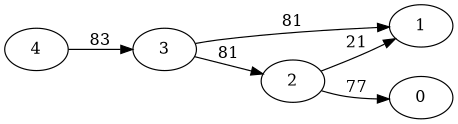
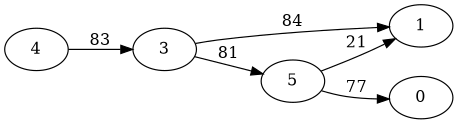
(293, 22) -> (293, 22)
(293, 81) -> (293, 81)
